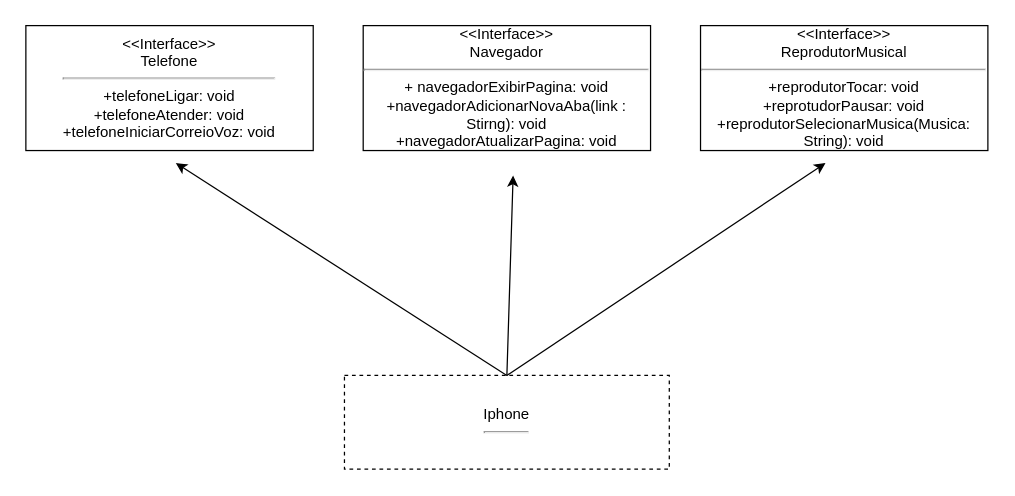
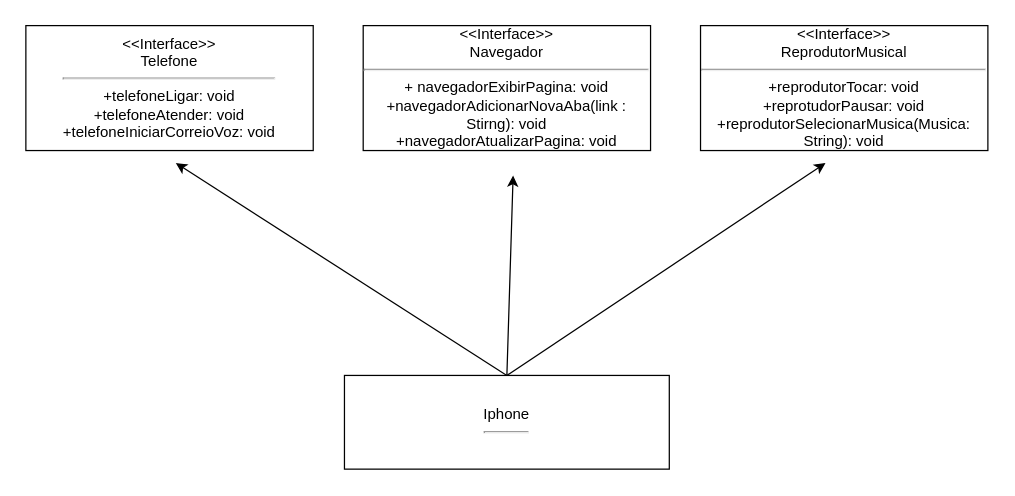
(507, 423) -> (507, 423)
